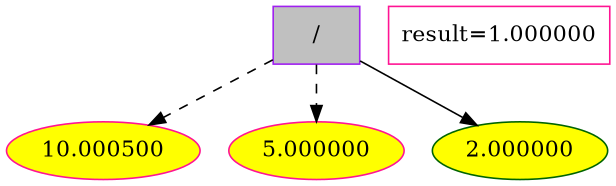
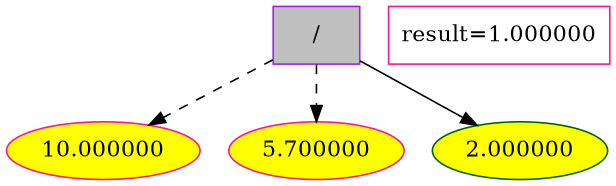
(103, 151) -> (103, 151)
(316, 151) -> (316, 151)
